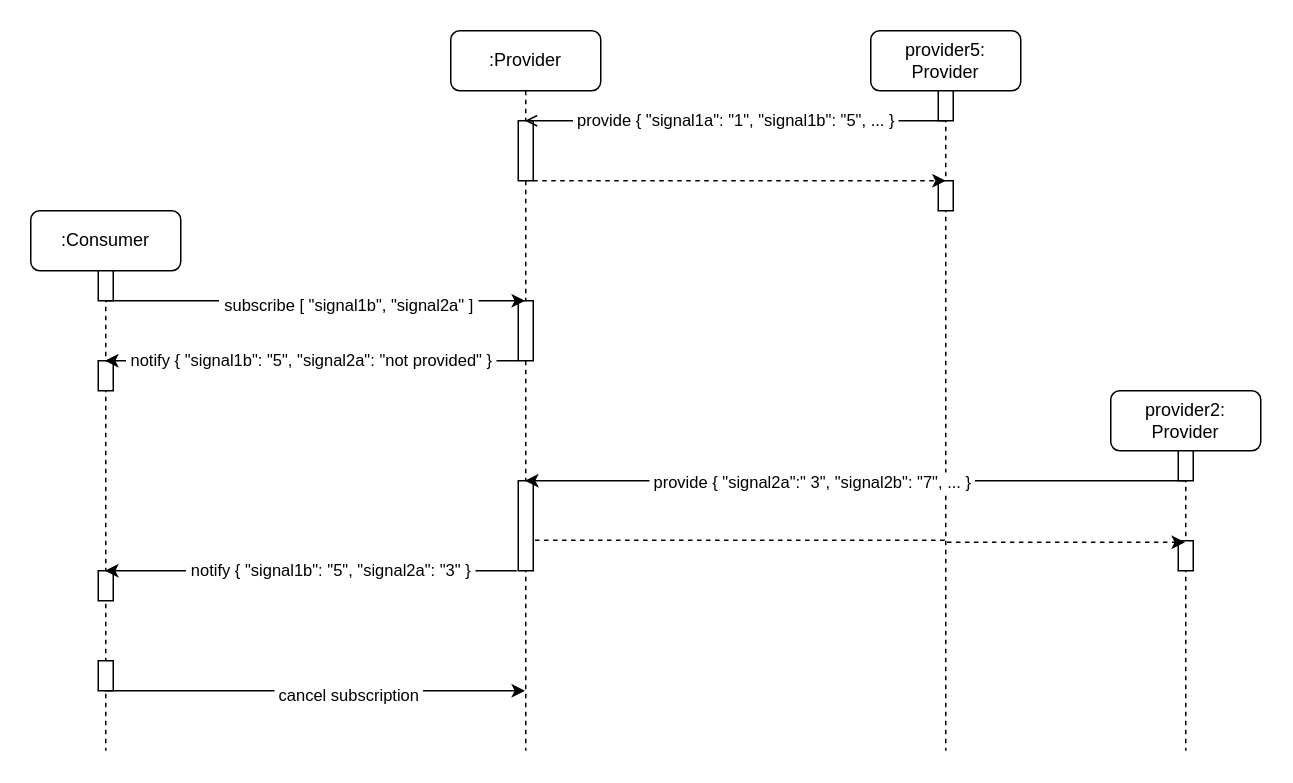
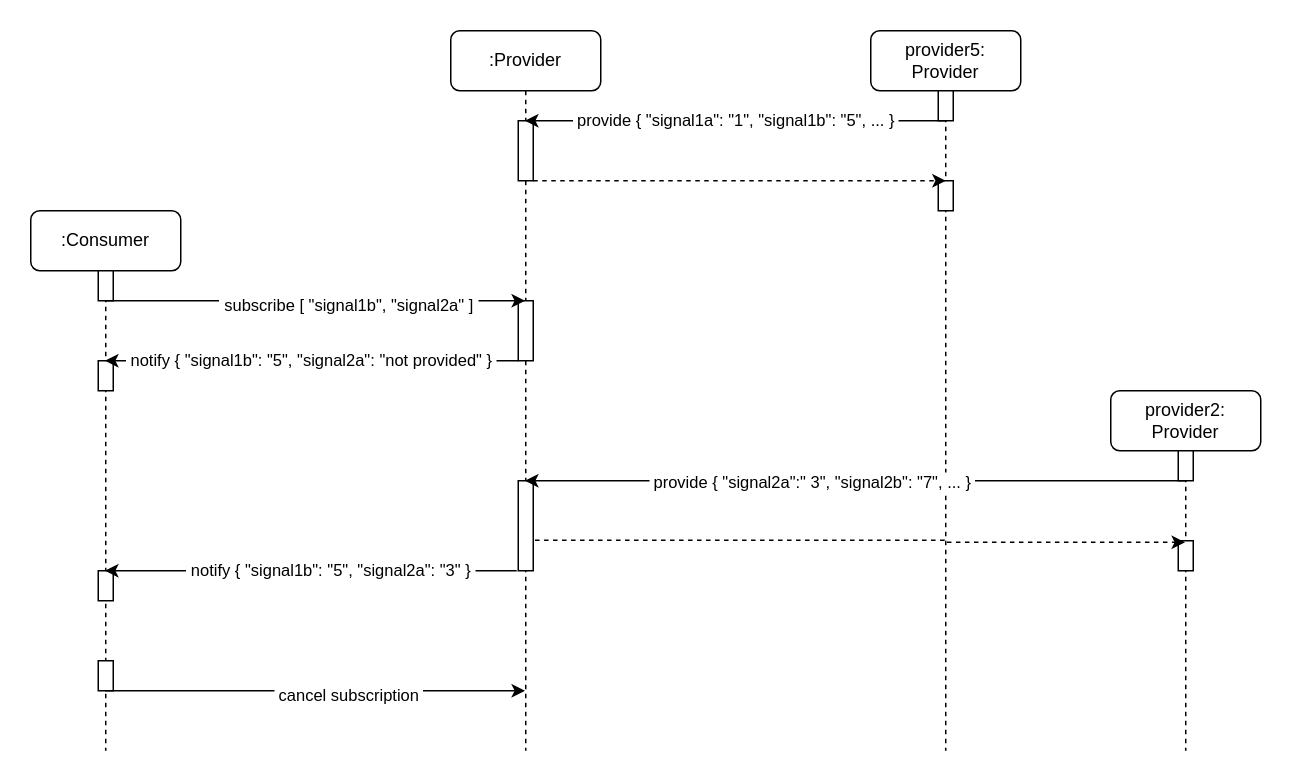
(534, 121) -> (537, 121)
